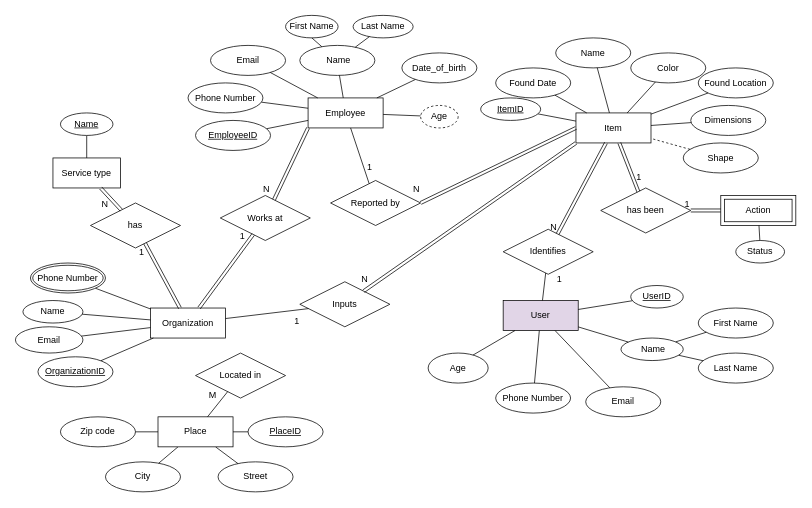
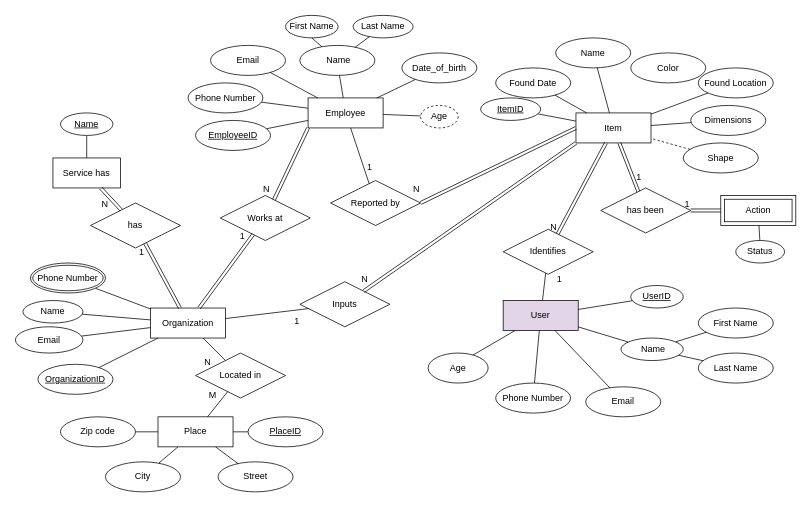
(641, 98) -> none
(87, 173) -> (87, 173)
none -> (214, 349)
(75, 372) -> (75, 379)
